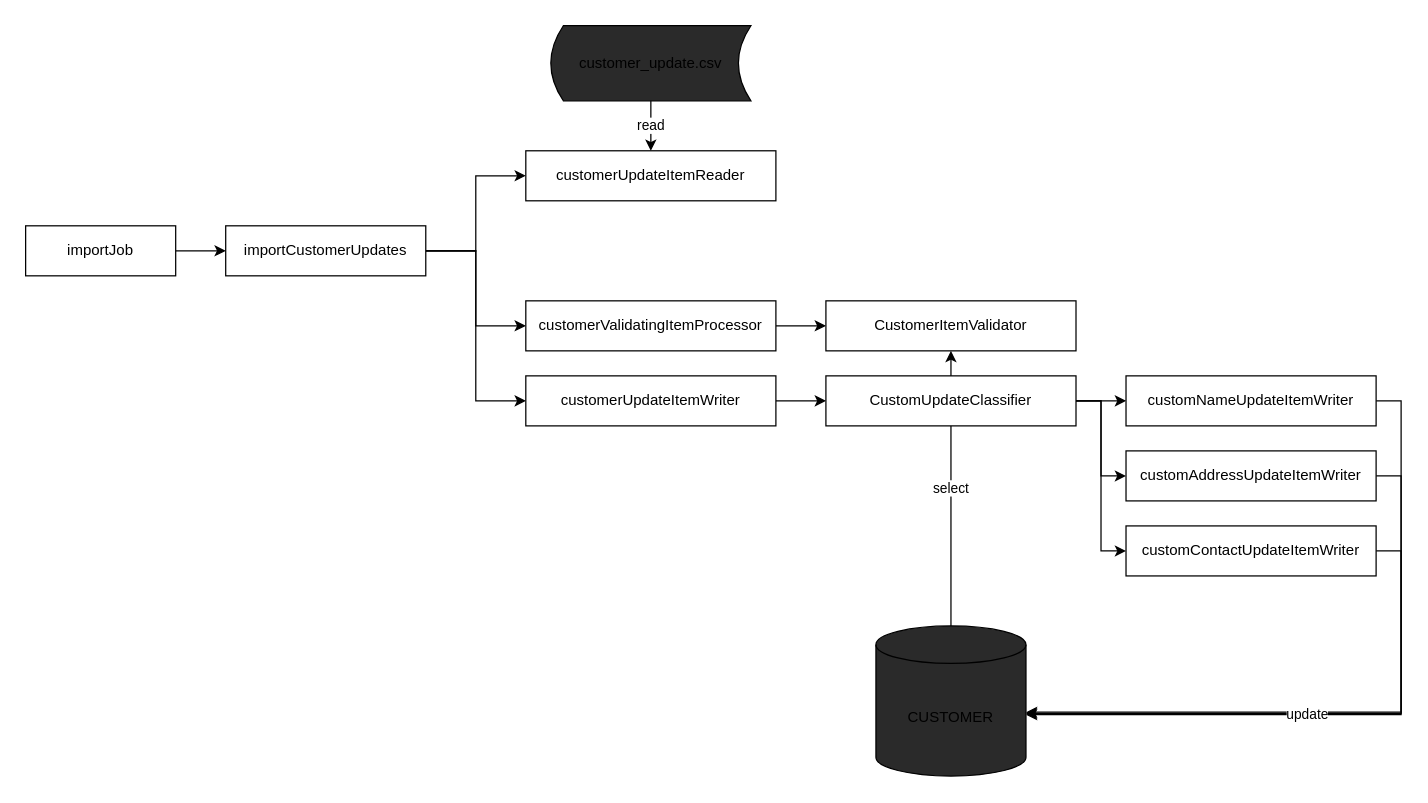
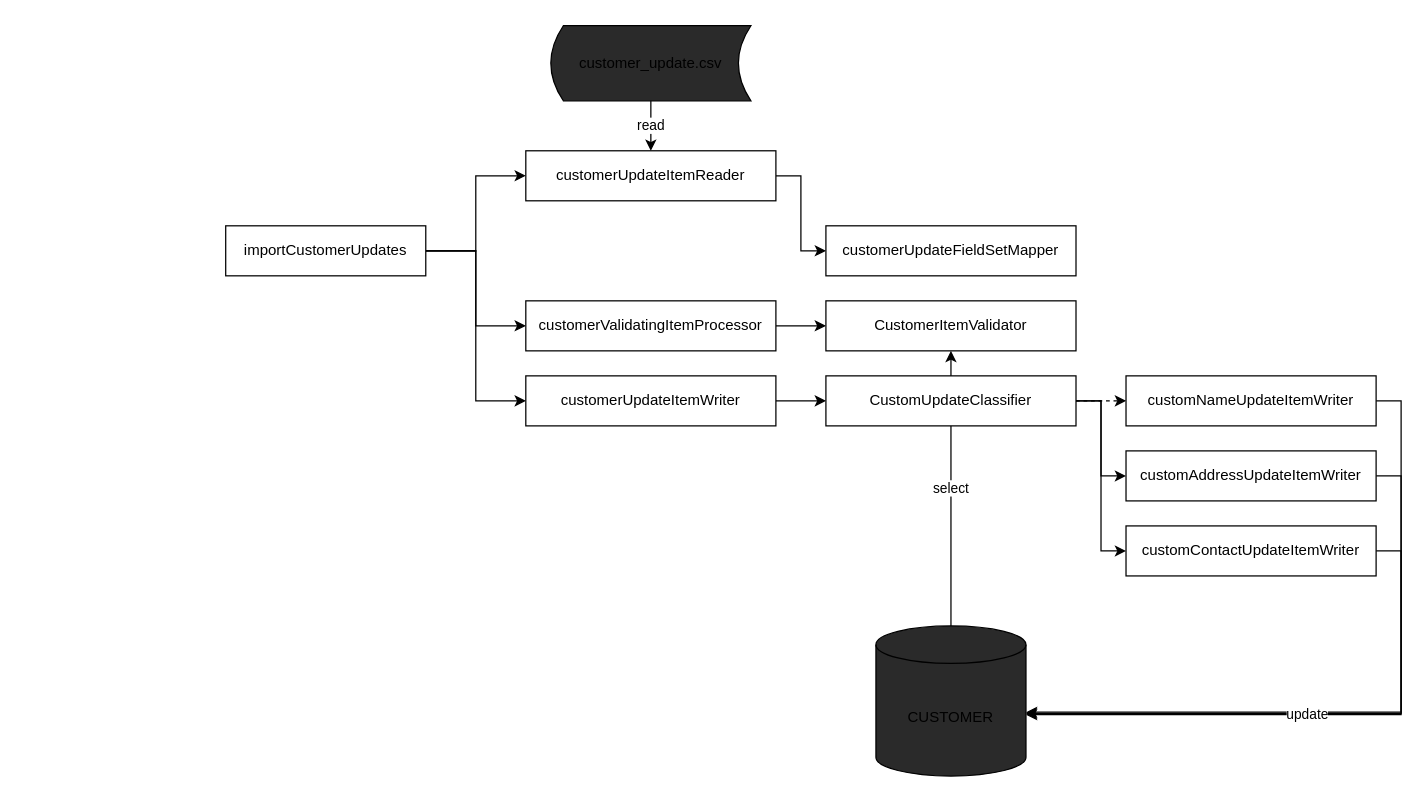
none -> (801, 209)
(101, 251) -> none
(197, 251) -> none
none -> (951, 251)
(1109, 401) -> (1109, 401)
